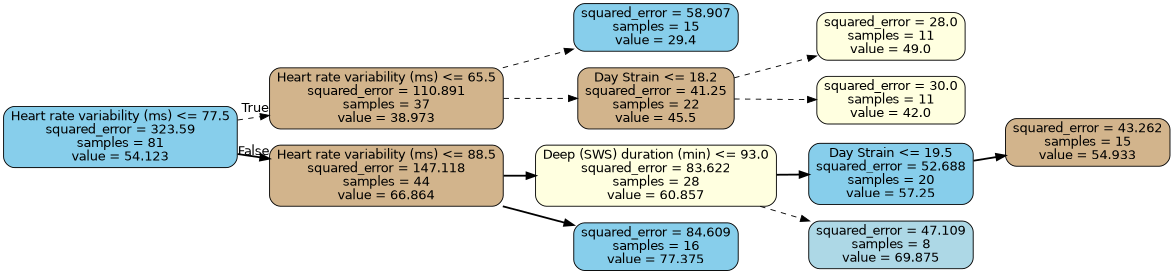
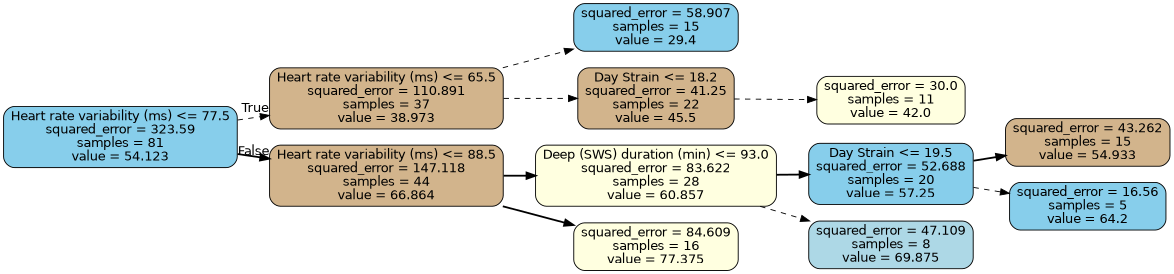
(891, 36) -> none
none -> (1088, 206)
(656, 247) -> (656, 247)
